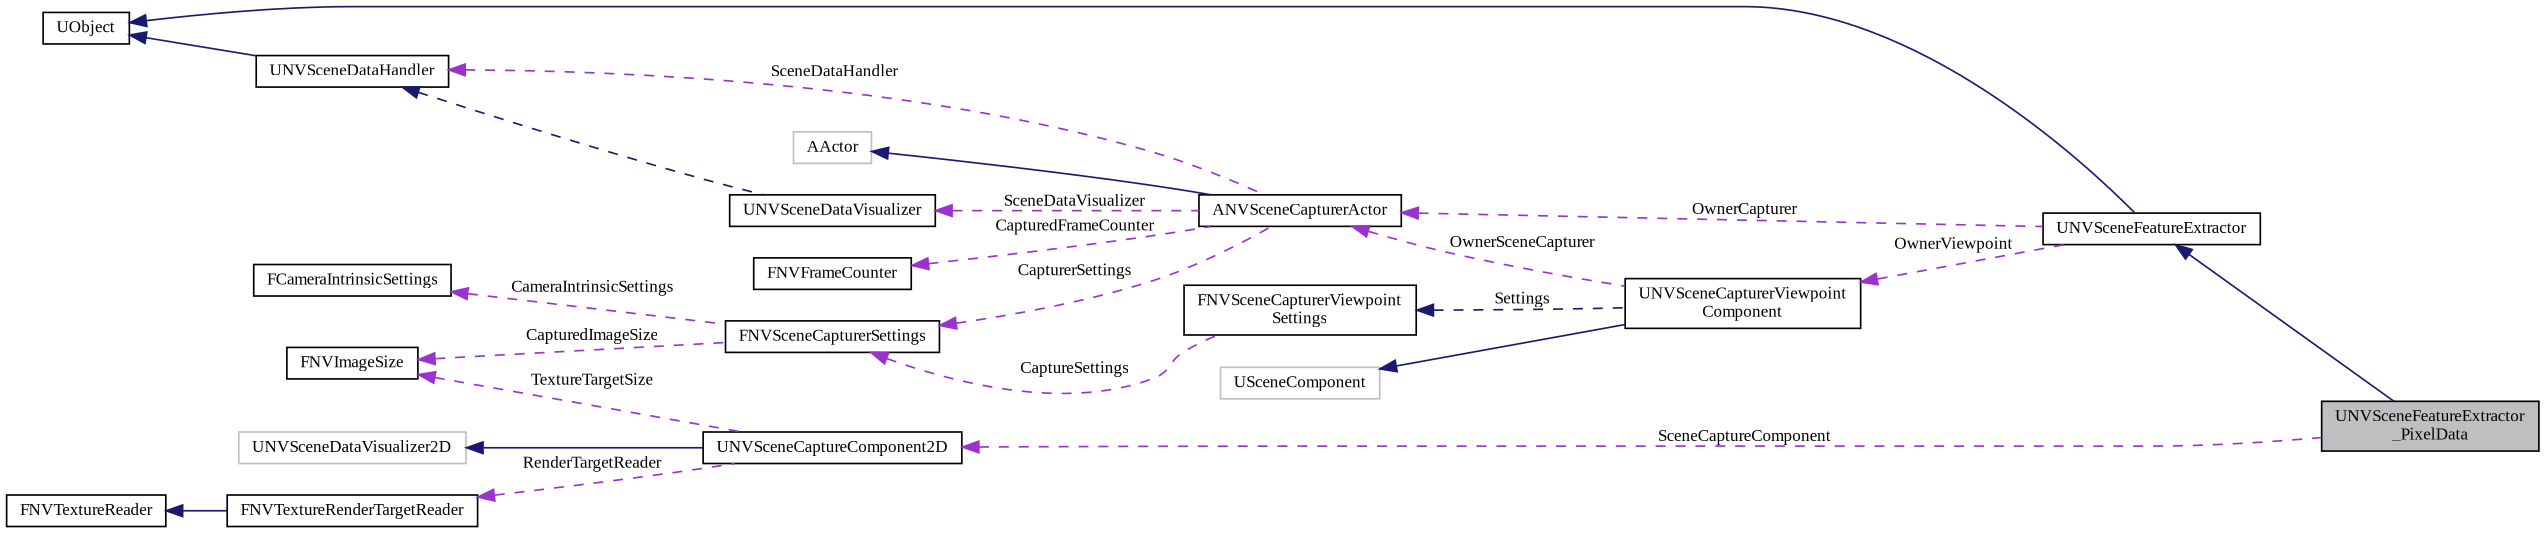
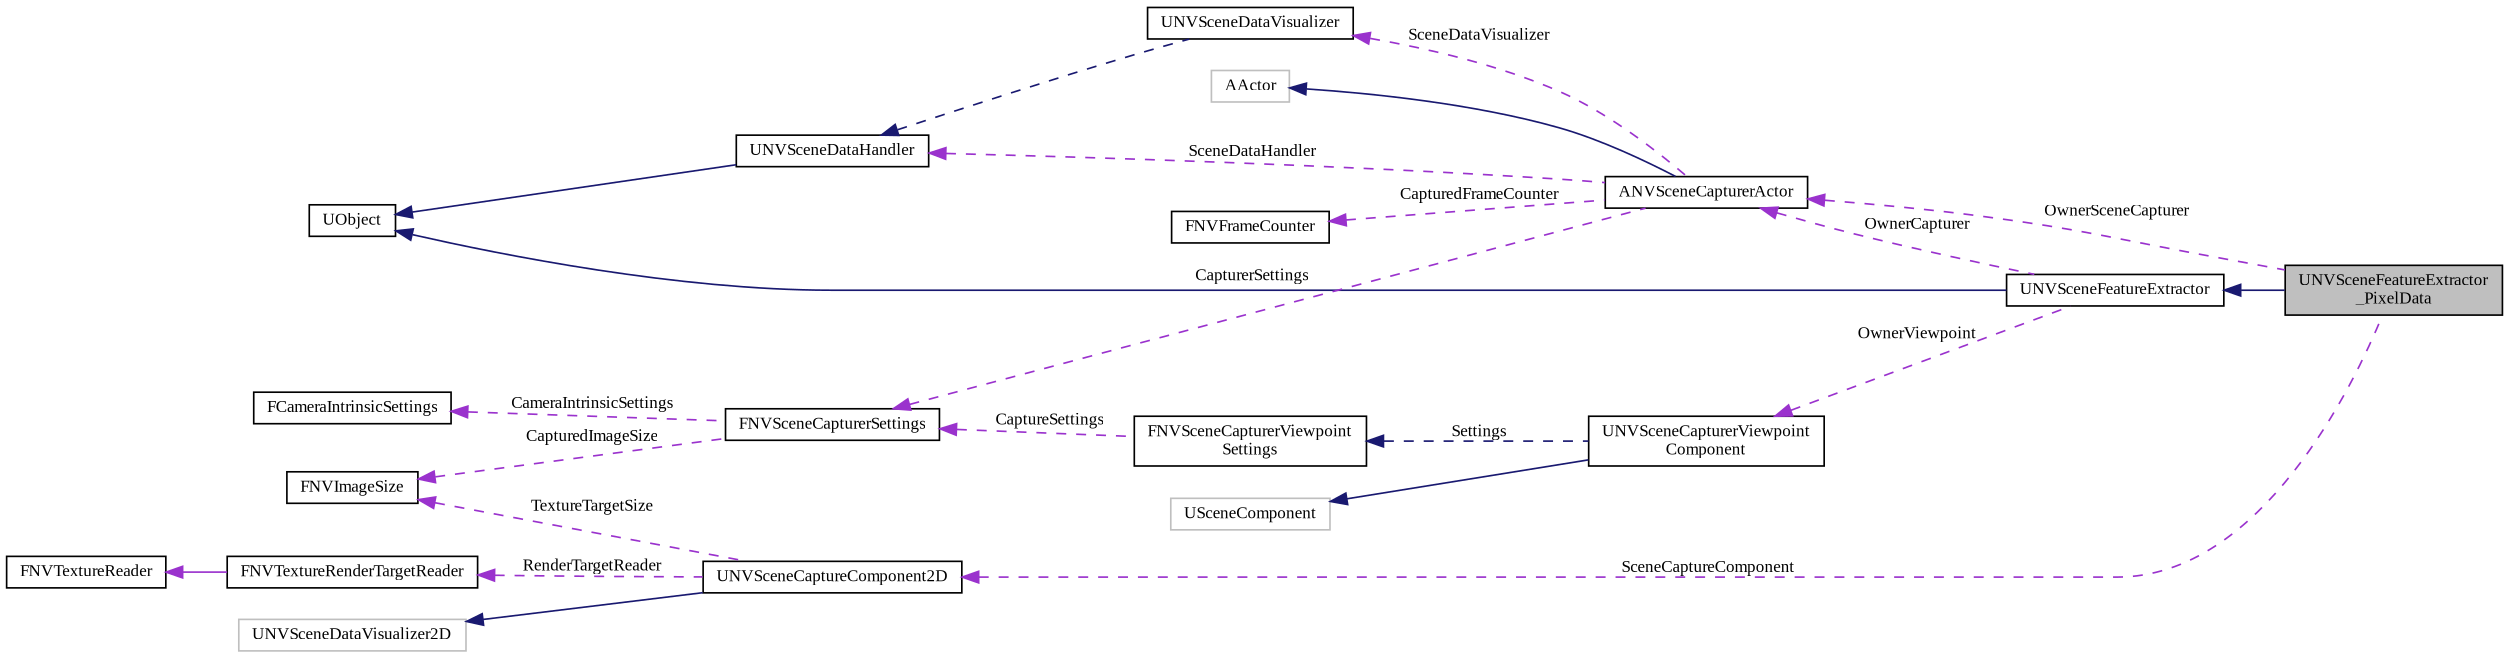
(1496, 263) -> (2056, 227)
(205, 511) -> (205, 572)
